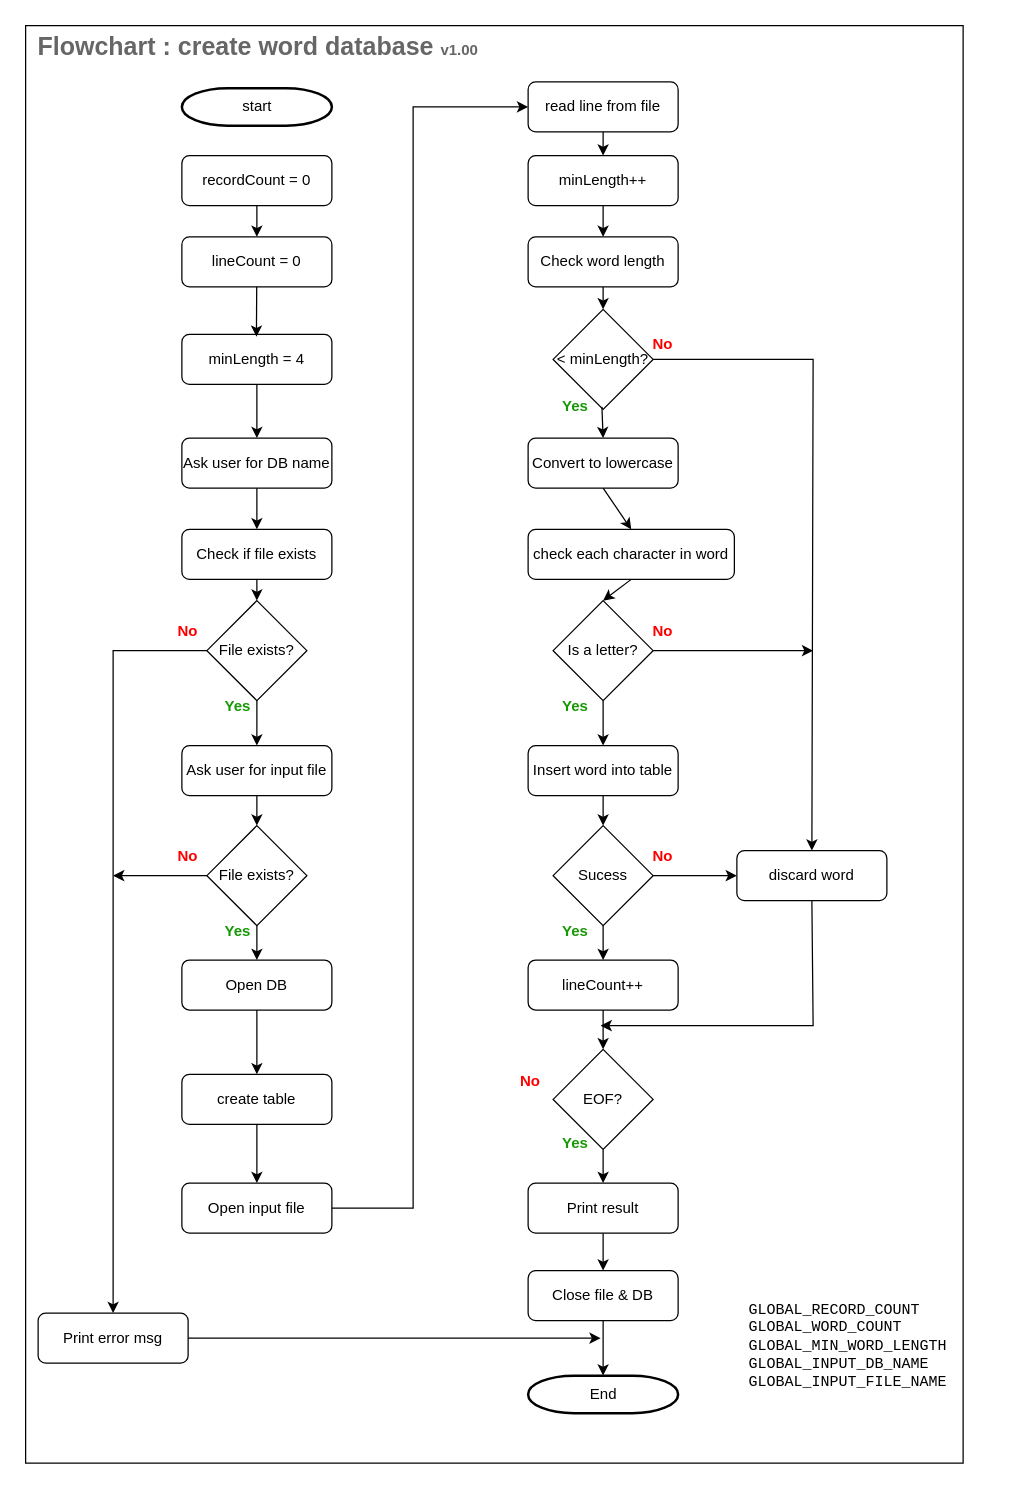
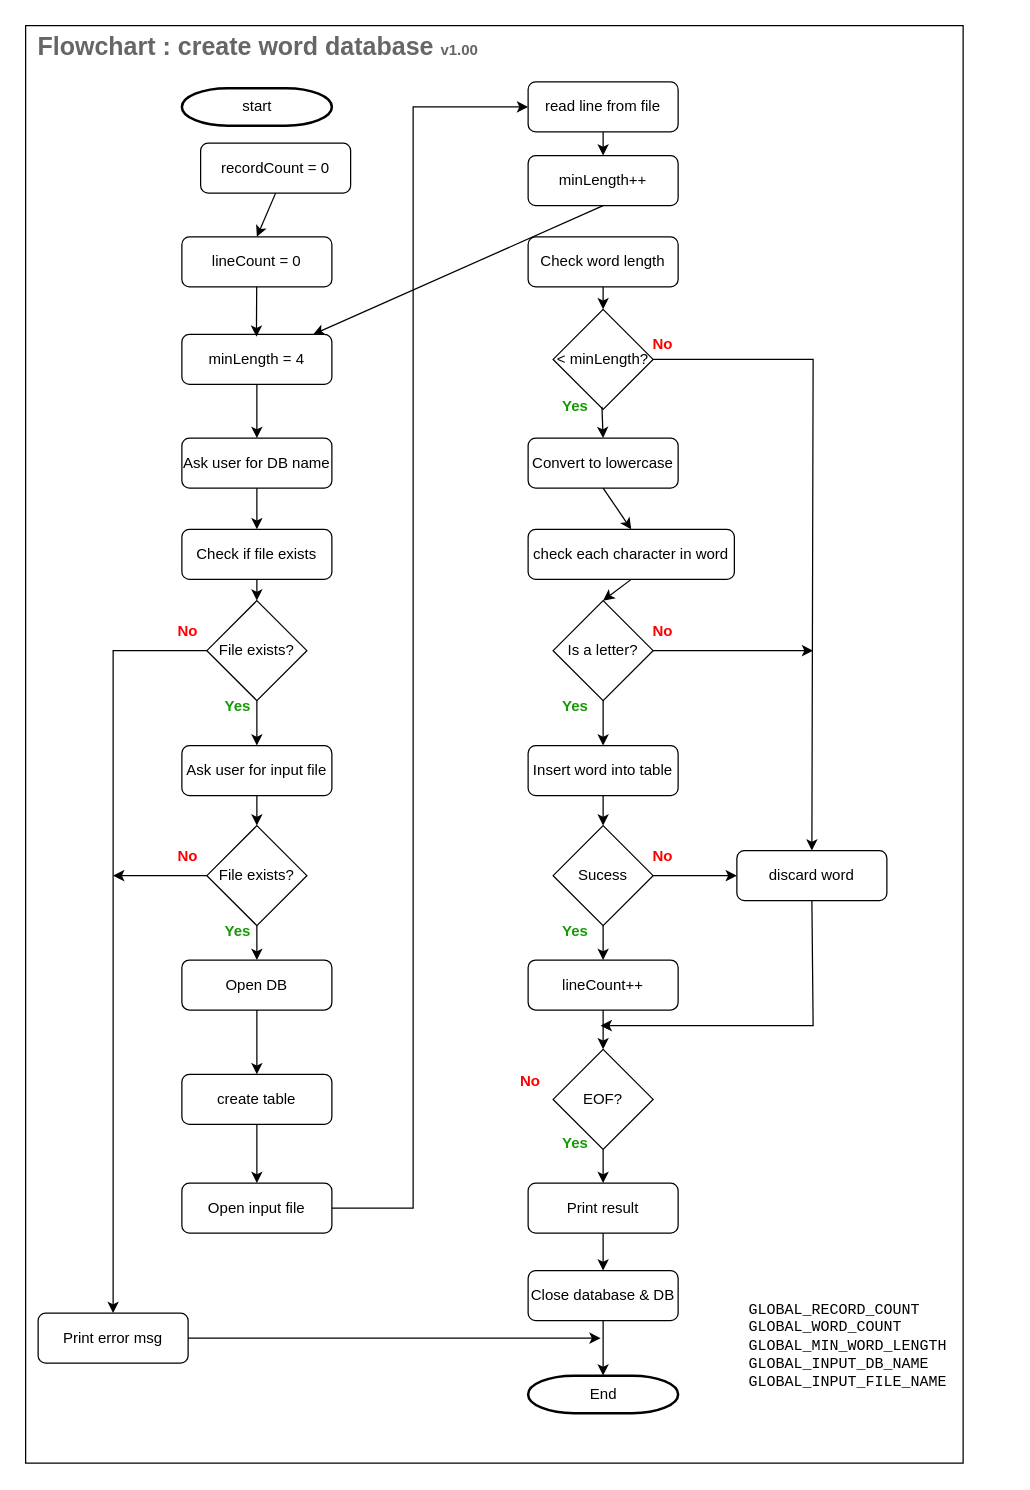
(257, 181) -> (276, 168)
(603, 217) -> (462, 268)
(603, 1296) -> (603, 1296)
